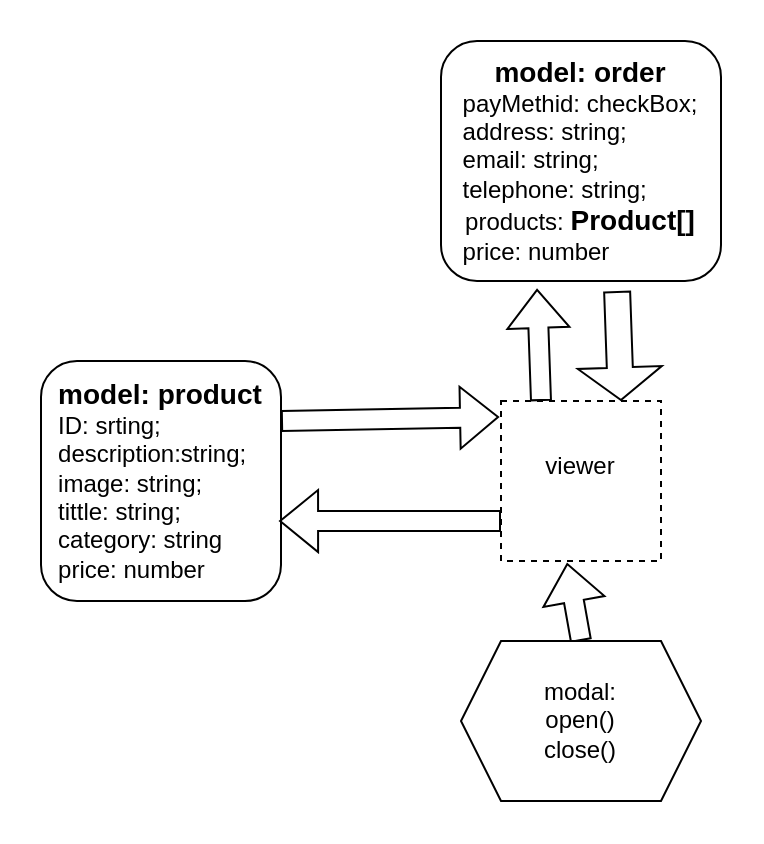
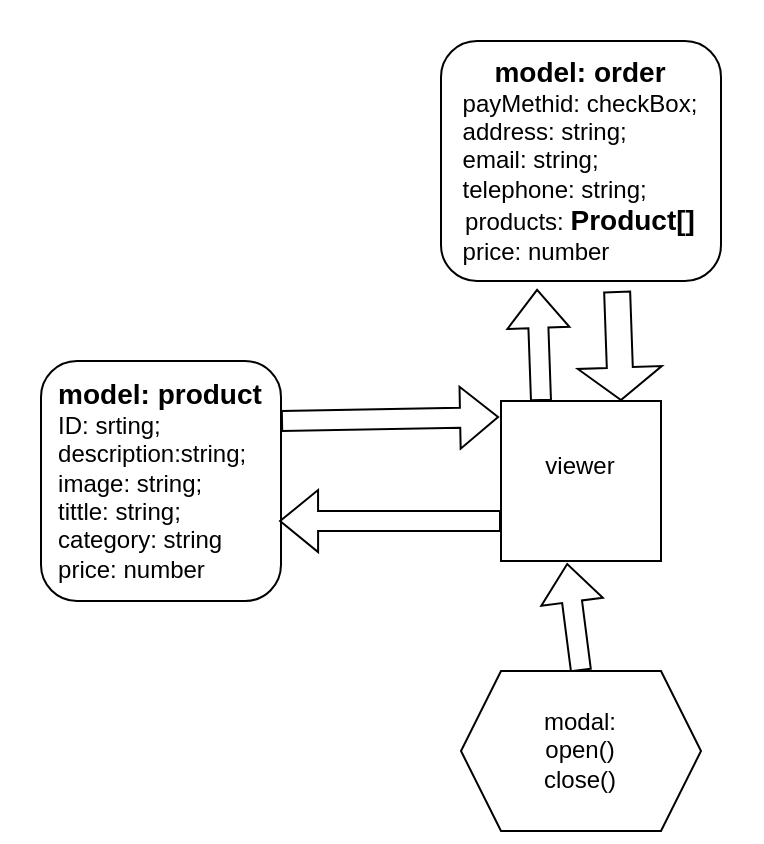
(581, 481) -> (581, 481)
(581, 721) -> (581, 751)
